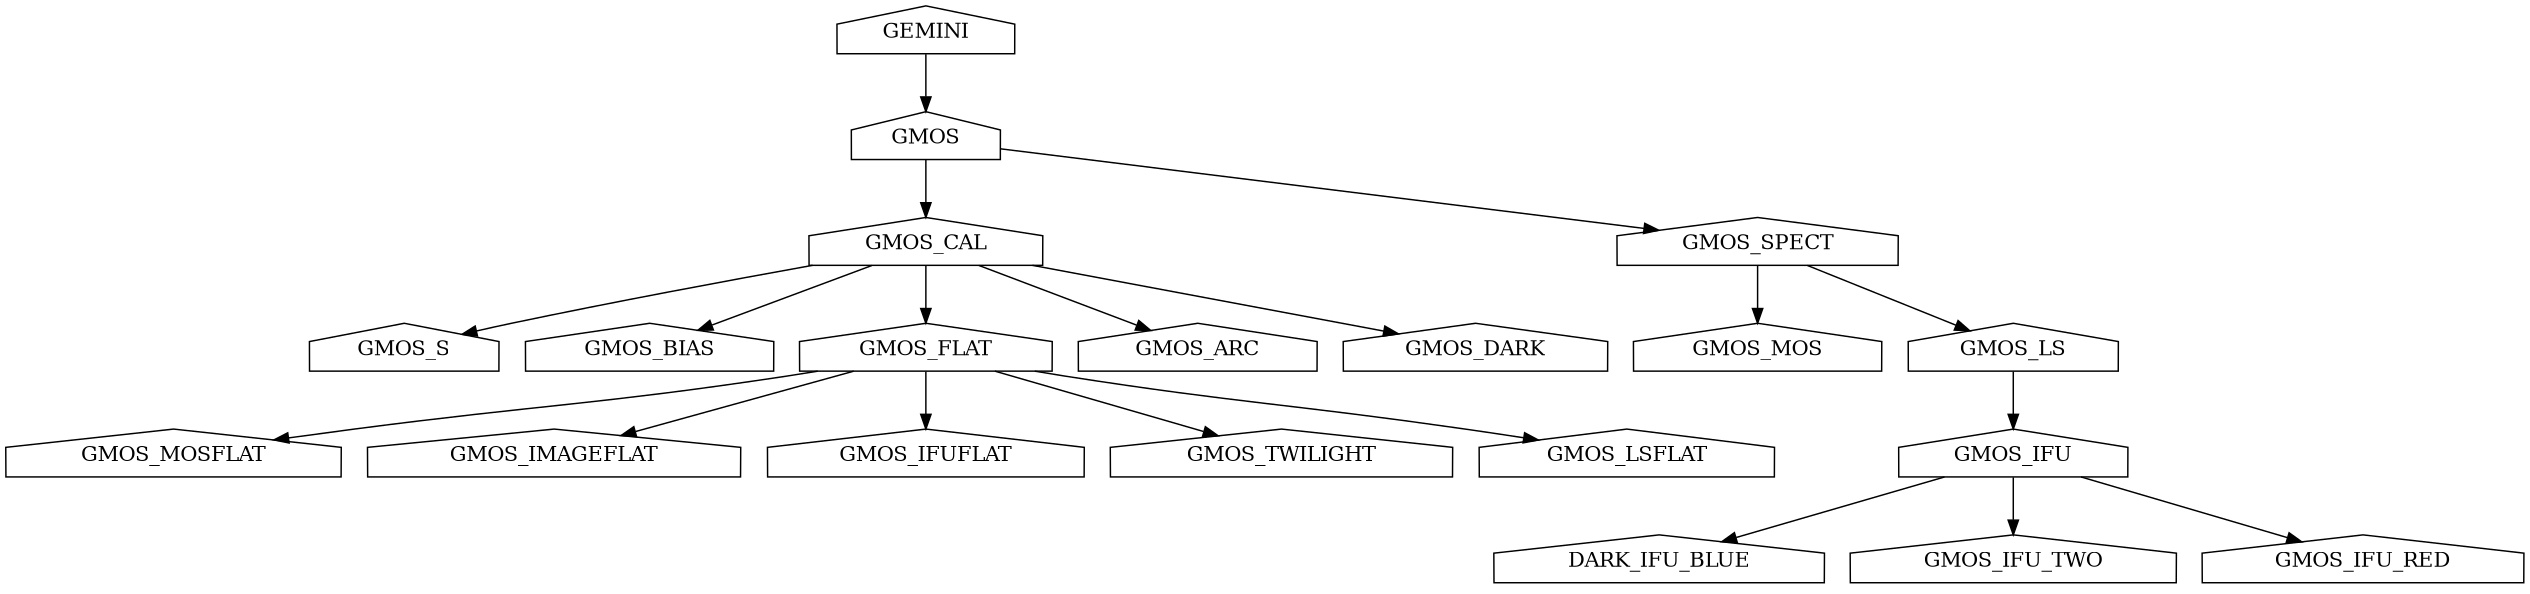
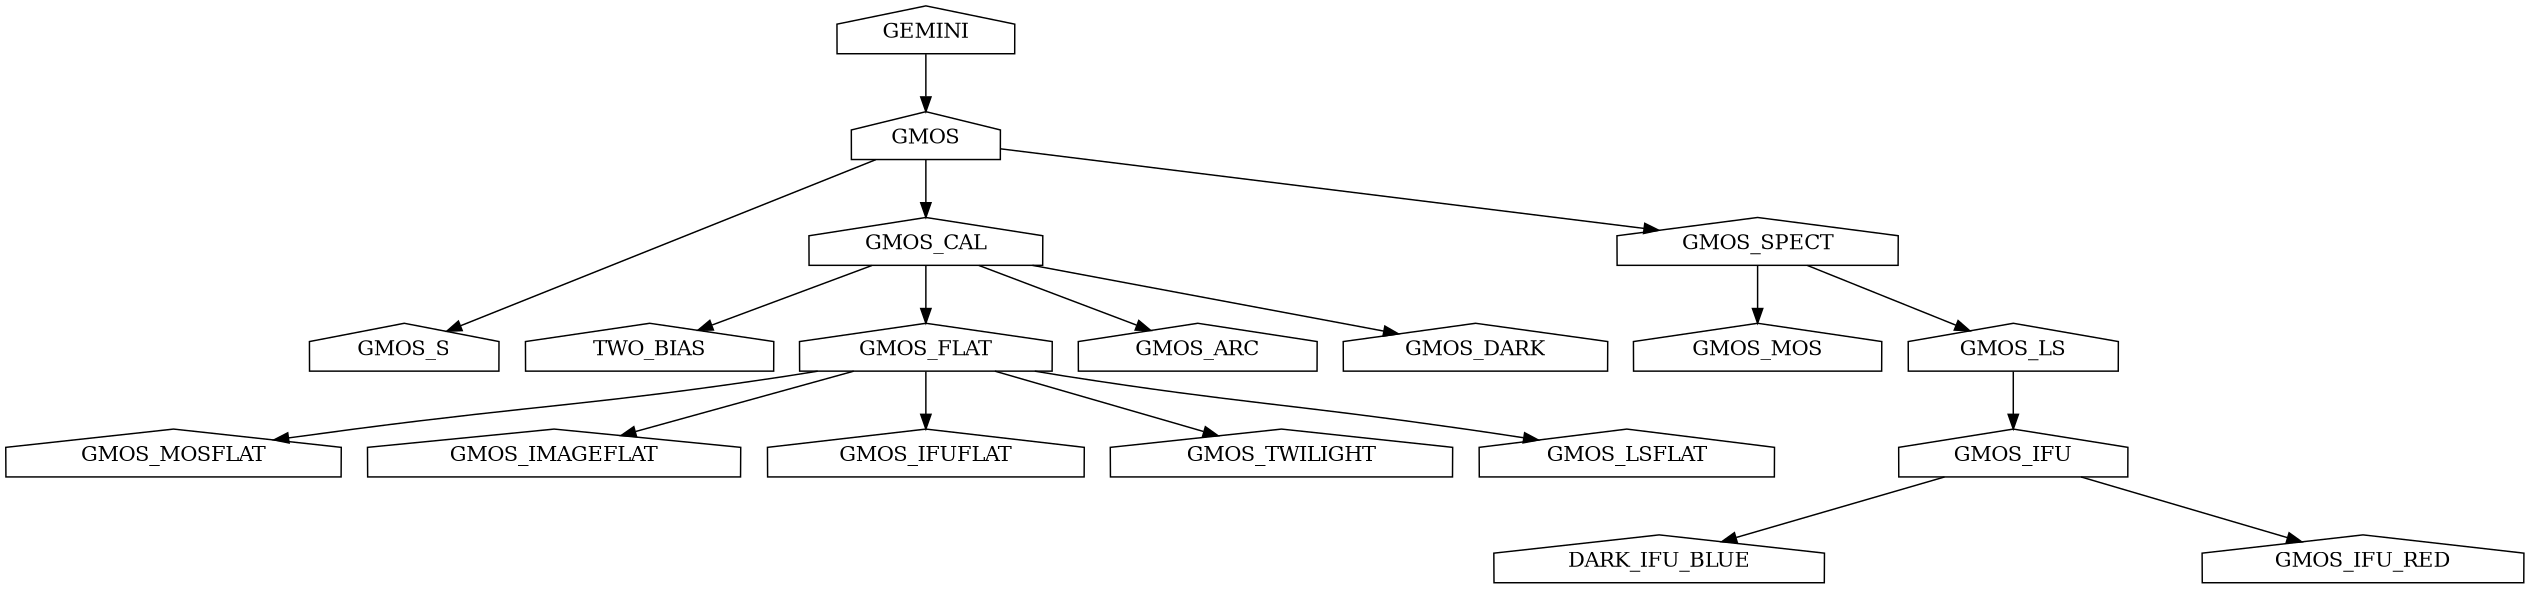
(644, 297) -> (668, 243)
(650, 350) -> (650, 350)
(2013, 561) -> none
